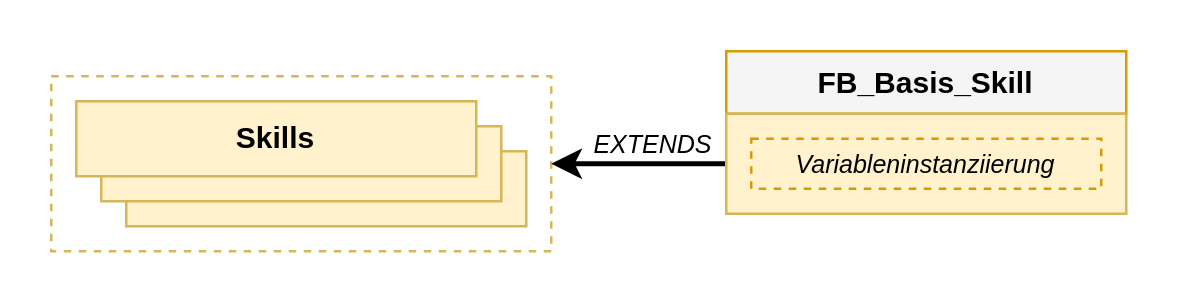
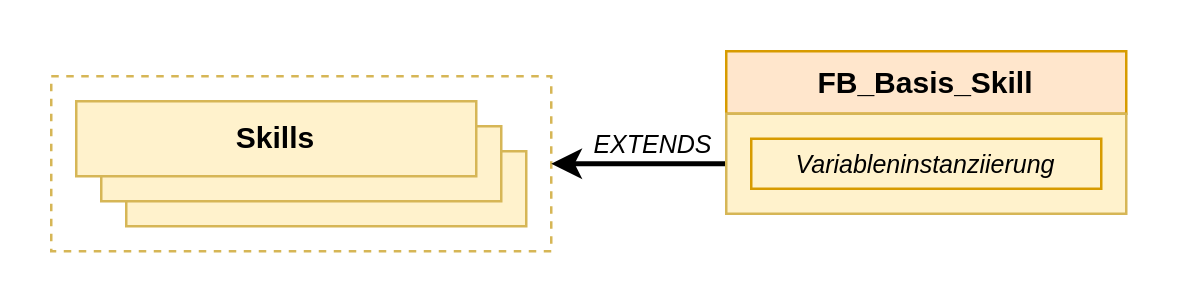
(926, 83) -> (926, 83)
(926, 164) -> (926, 164)
